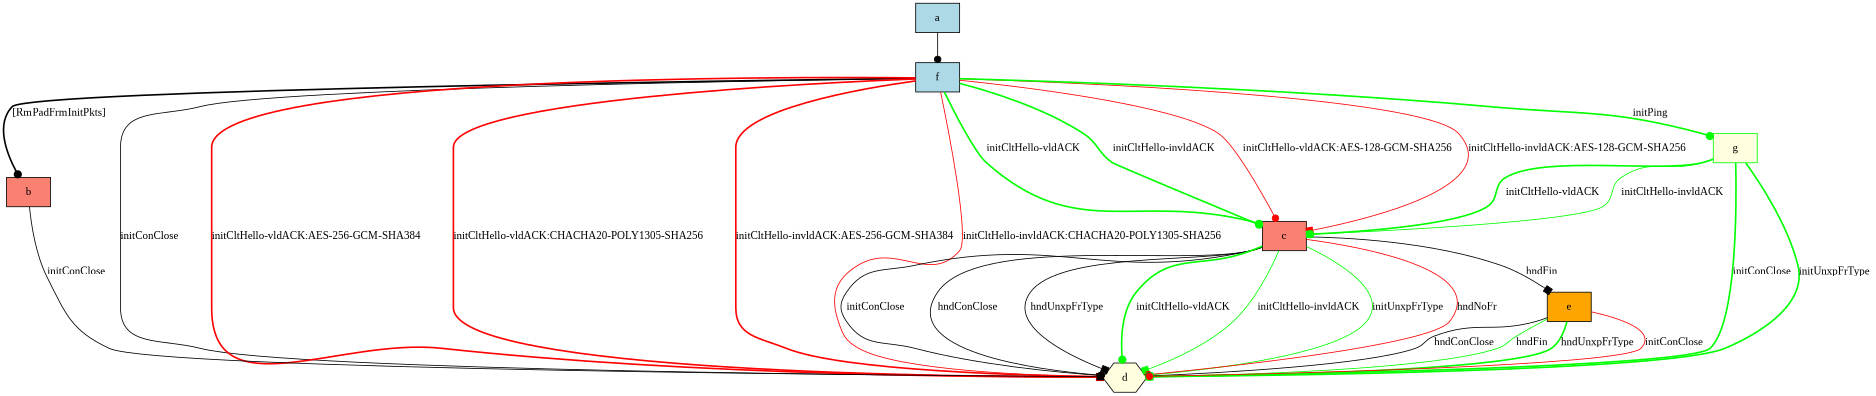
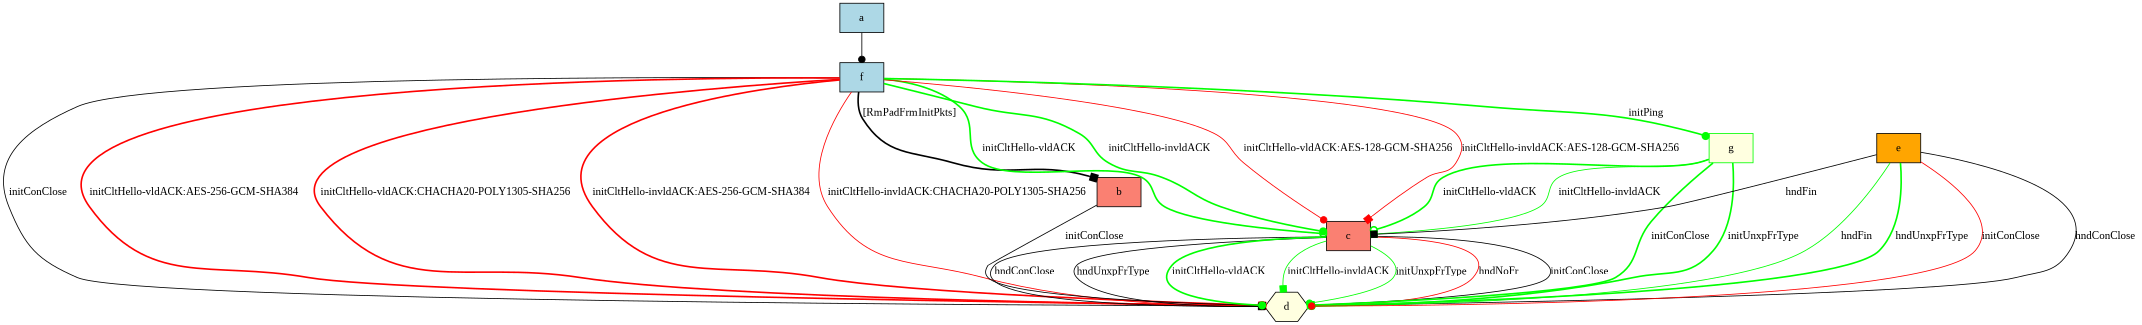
(332, 89) -> (956, 163)
(1429, 248) -> (1631, 212)
